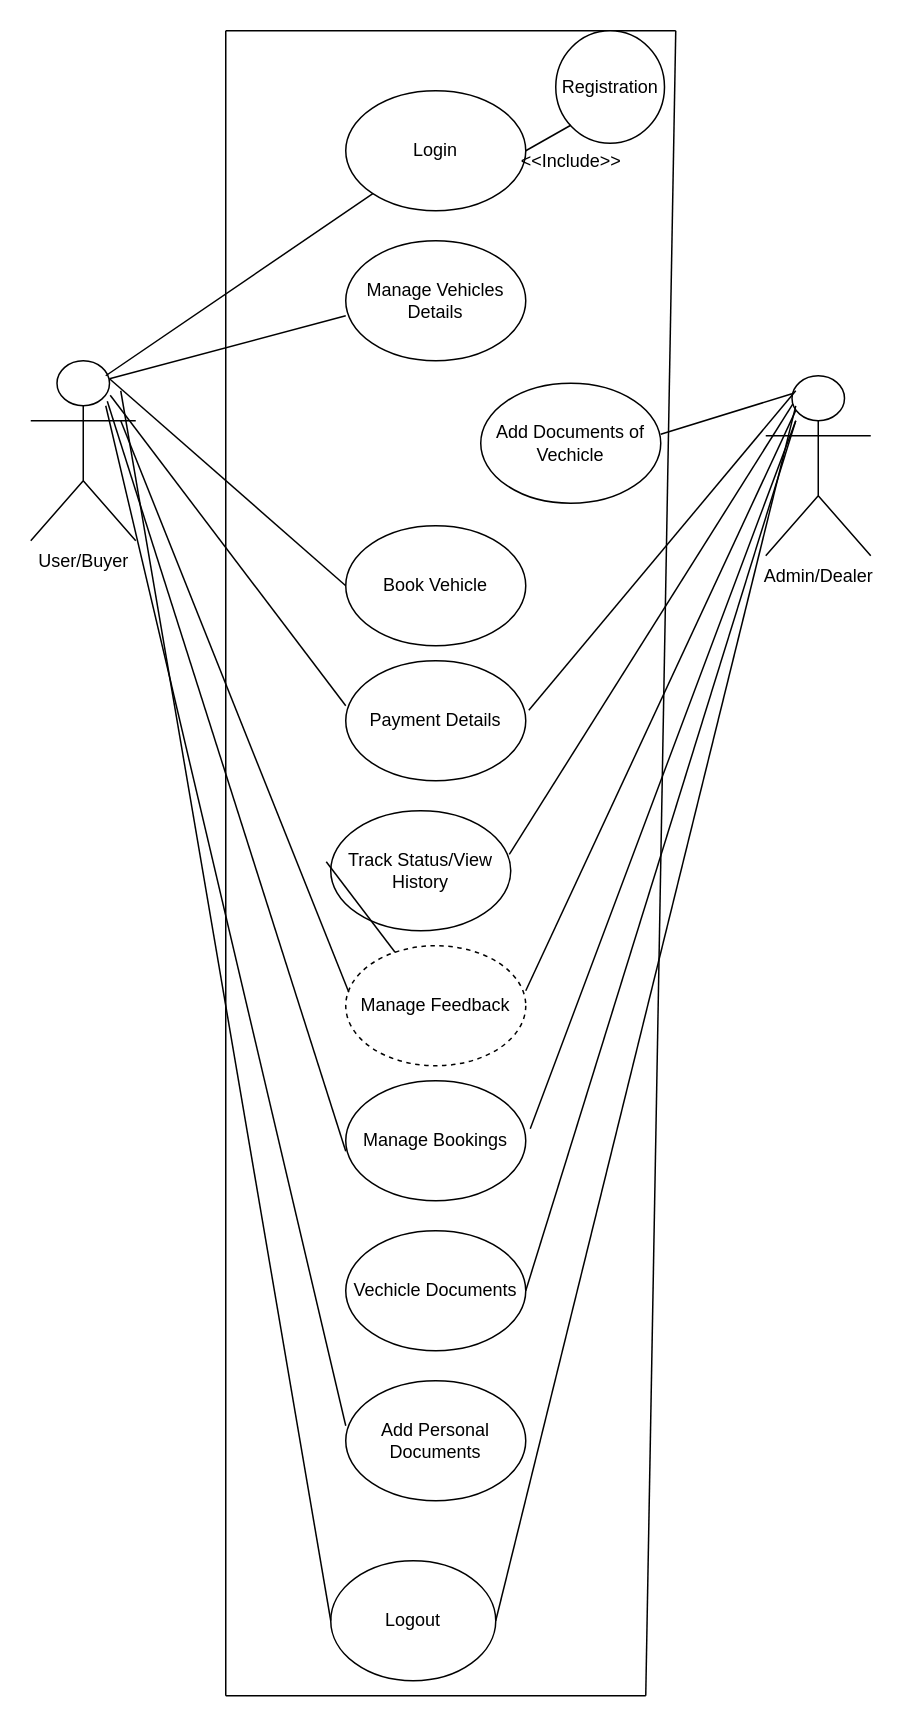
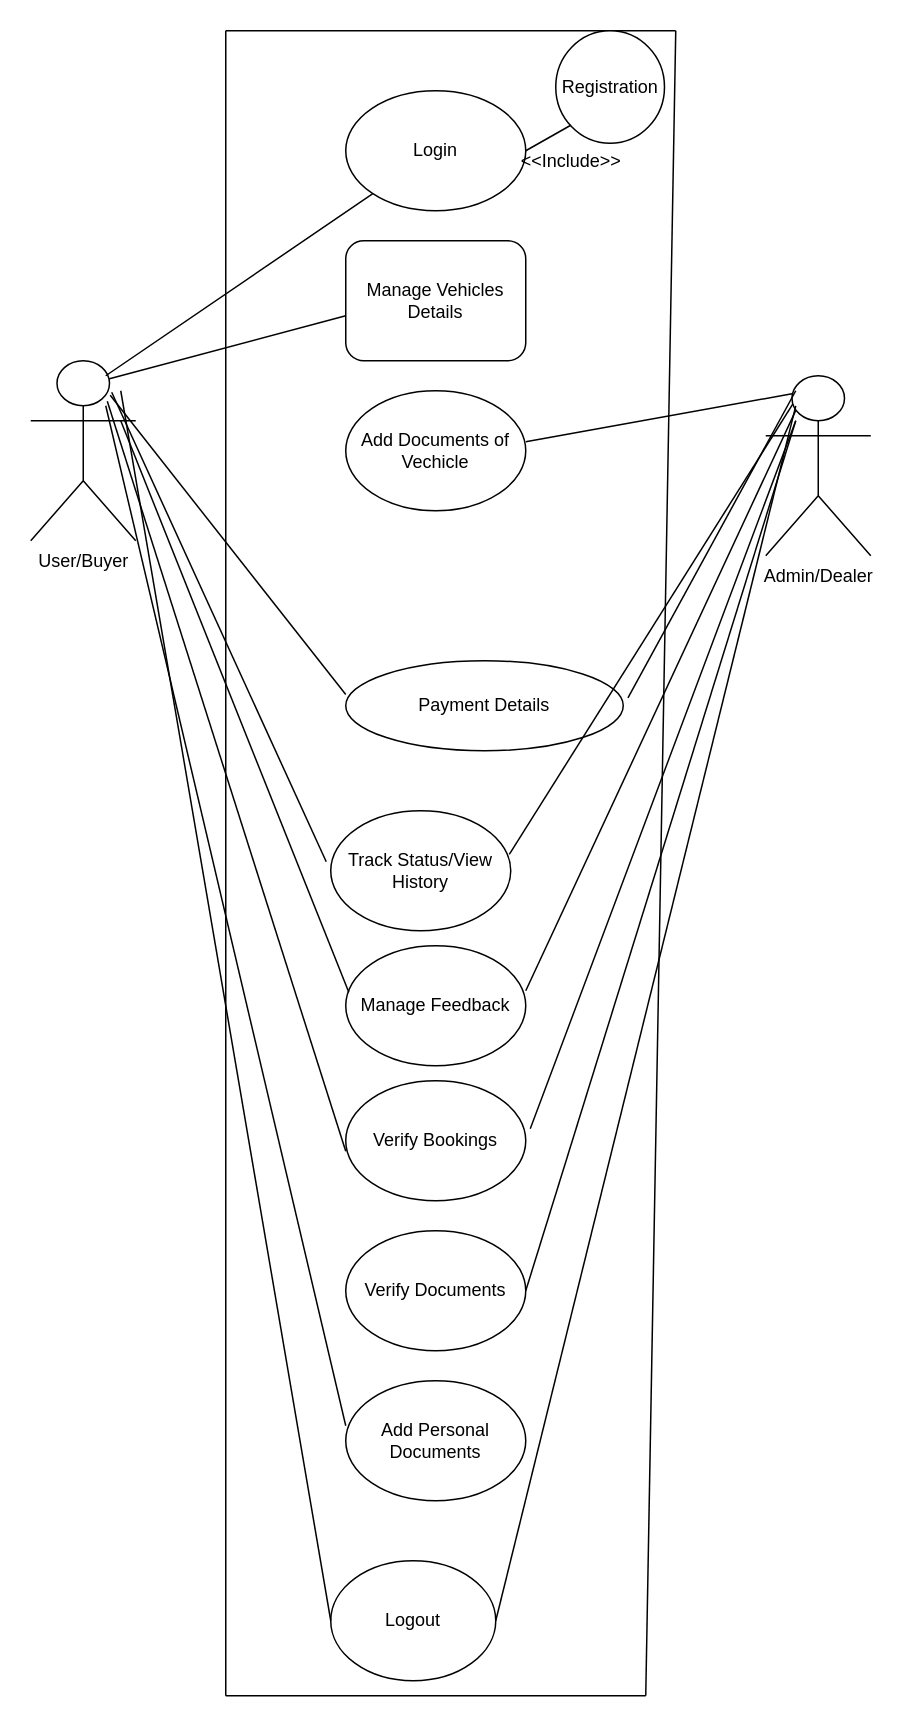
(436, 301) -> (436, 301)
(571, 443) -> (436, 451)
(228, 483) -> none
(436, 586) -> none
(436, 721) -> (485, 706)
(360, 907) -> (277, 753)
(436, 1006) -> (436, 1006)
(436, 1141) -> (436, 1141)
(436, 1291) -> (436, 1291)
